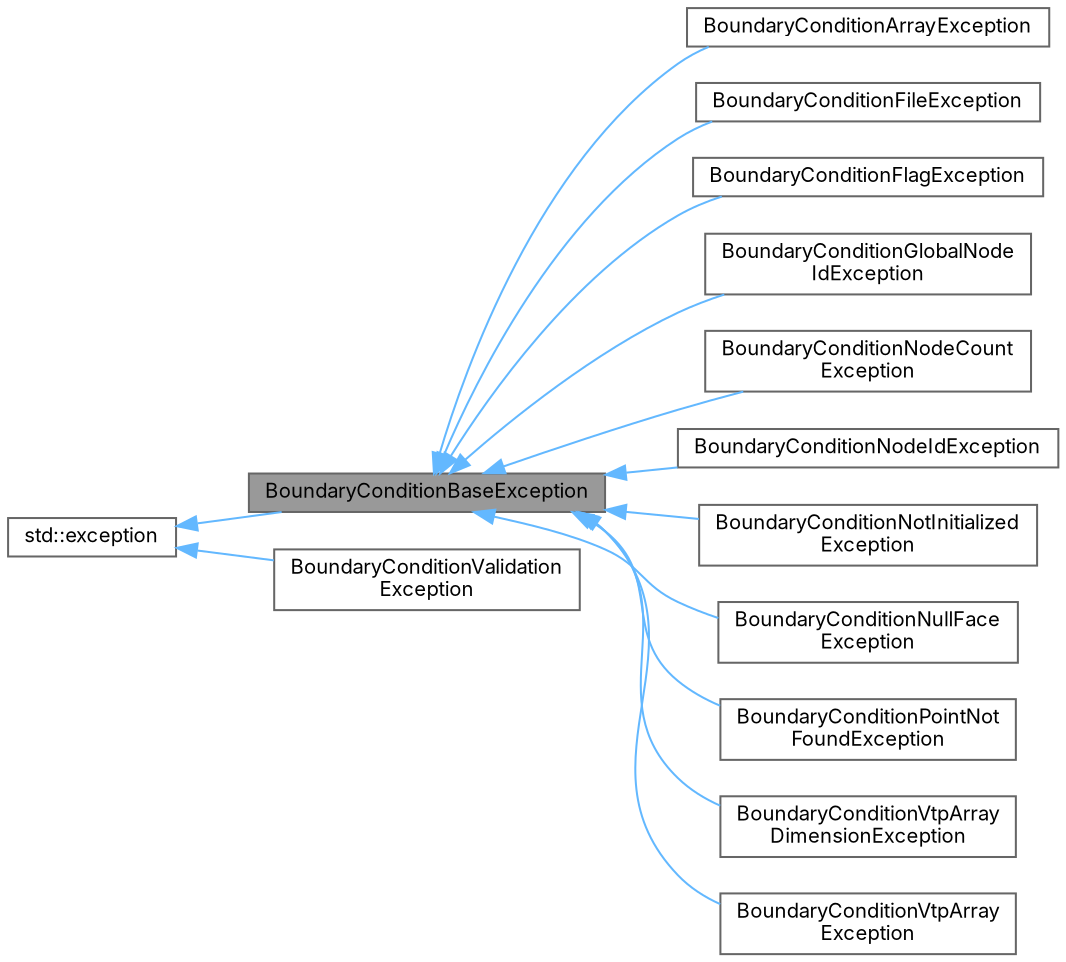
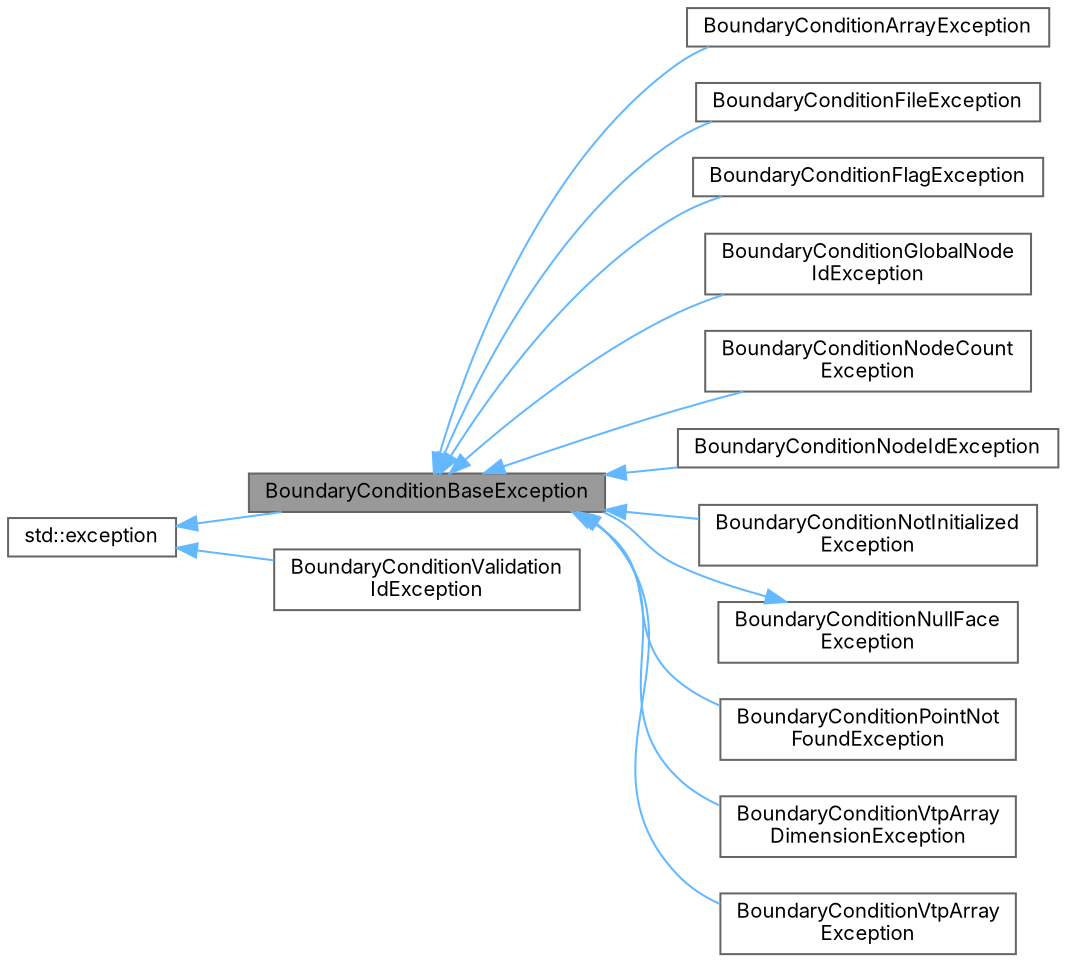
(602, 548) -> (679, 566)
(427, 580) -> (427, 580)
